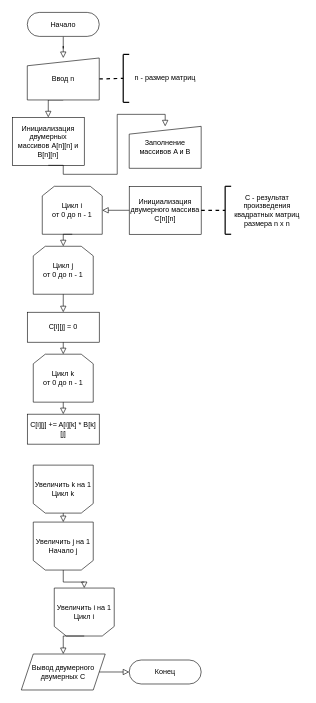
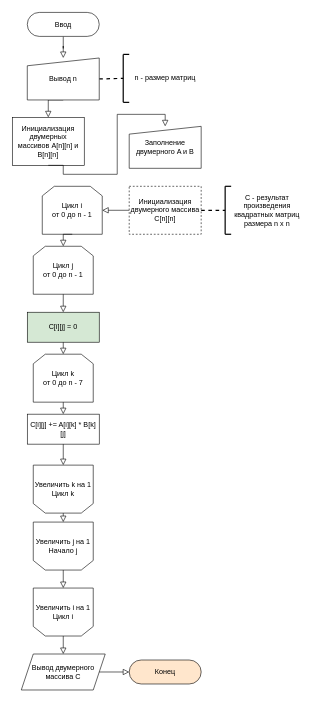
(63, 24) -> (63, 24)
(63, 79) -> (63, 79)
(165, 147) -> (165, 147)
(165, 210) -> (165, 210)
(63, 327) -> (63, 327)
(63, 378) -> (63, 378)
none -> (63, 452)
(84, 612) -> (63, 612)
(63, 672) -> (63, 672)
(165, 672) -> (165, 672)
